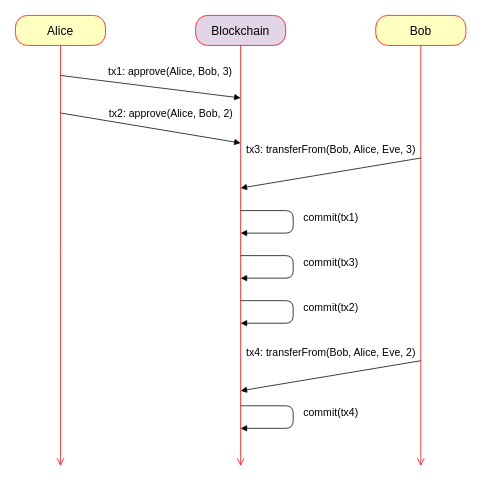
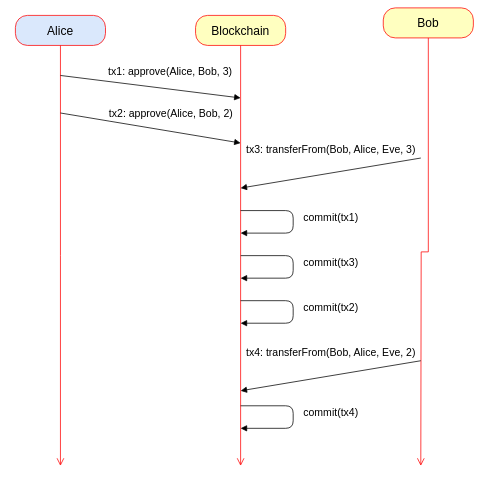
(60, 30) -> (60, 30)
(240, 30) -> (240, 30)
(420, 30) -> (428, 23)
